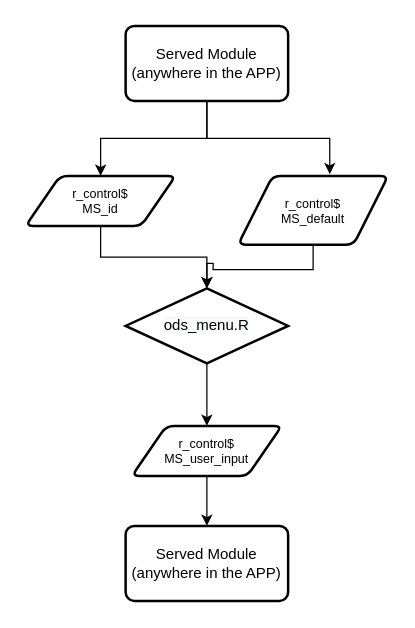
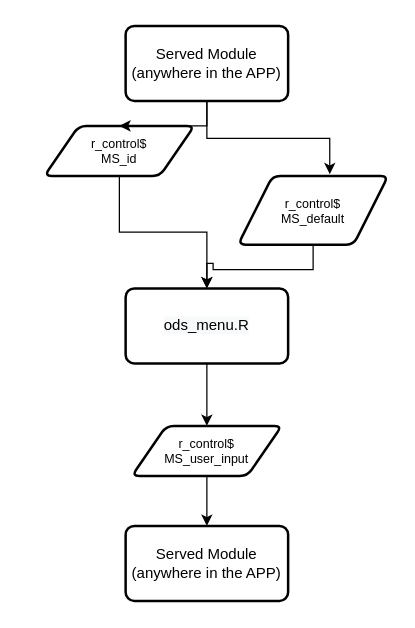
(101, 201) -> (119, 151)
(207, 326) -> (207, 326)
